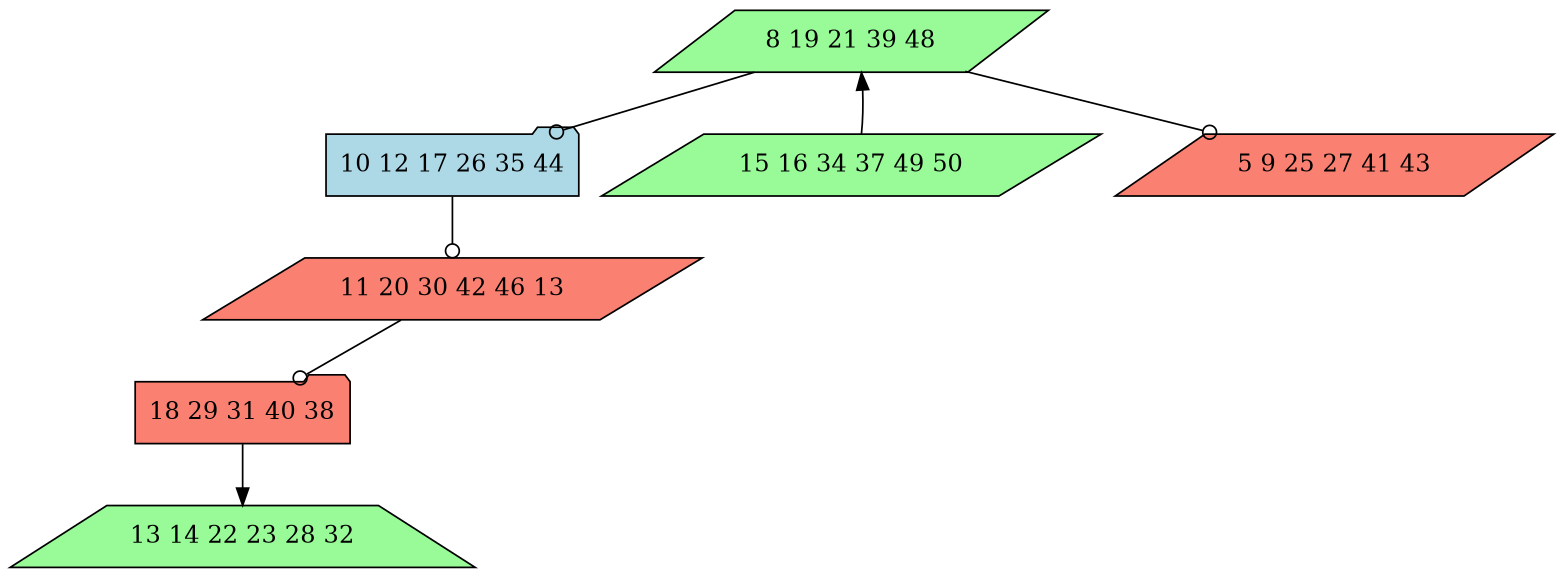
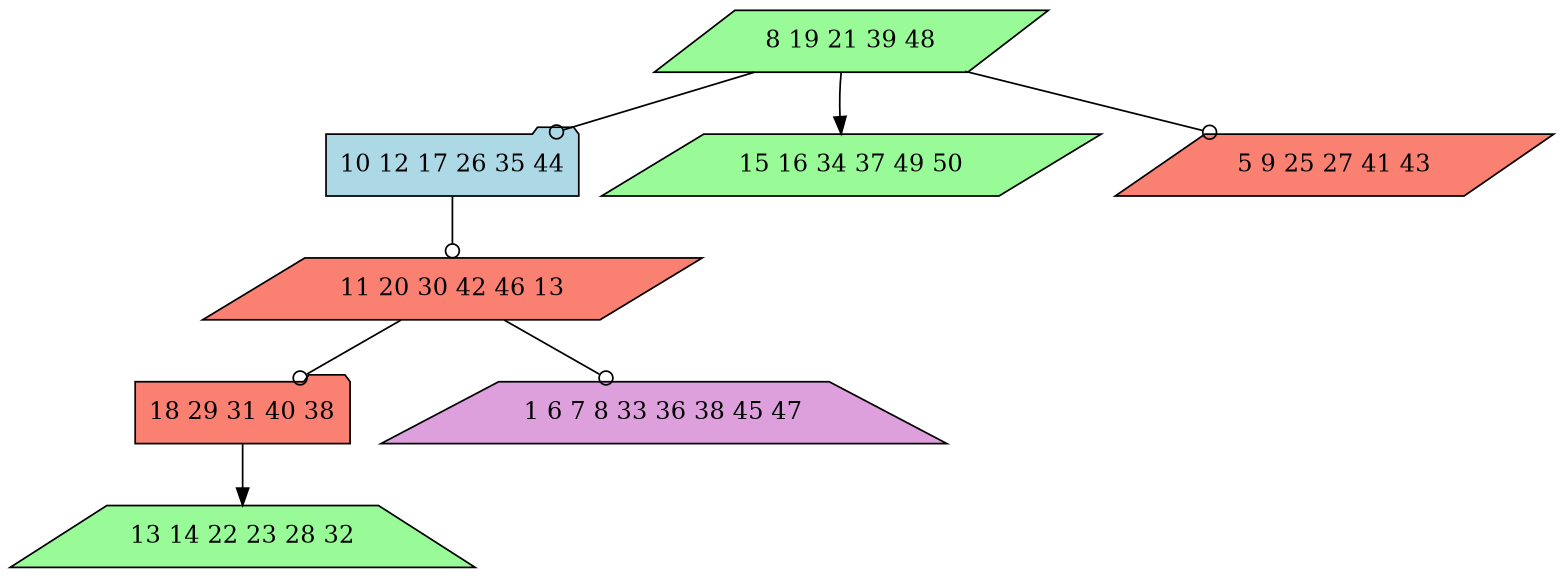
(863, 112) -> (840, 95)
none -> (664, 413)
